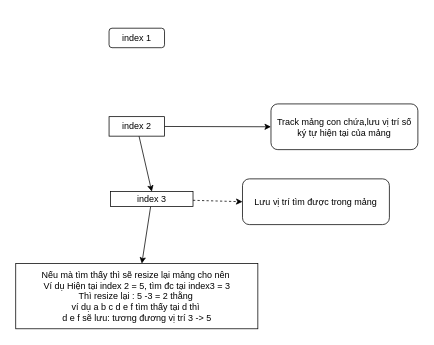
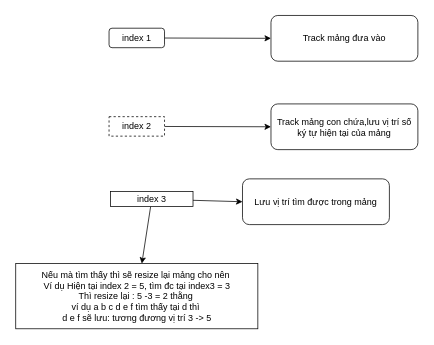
none -> (242, 38)
none -> (345, 38)
(137, 126) -> (137, 126)
(145, 162) -> none
(215, 201) -> (215, 201)
